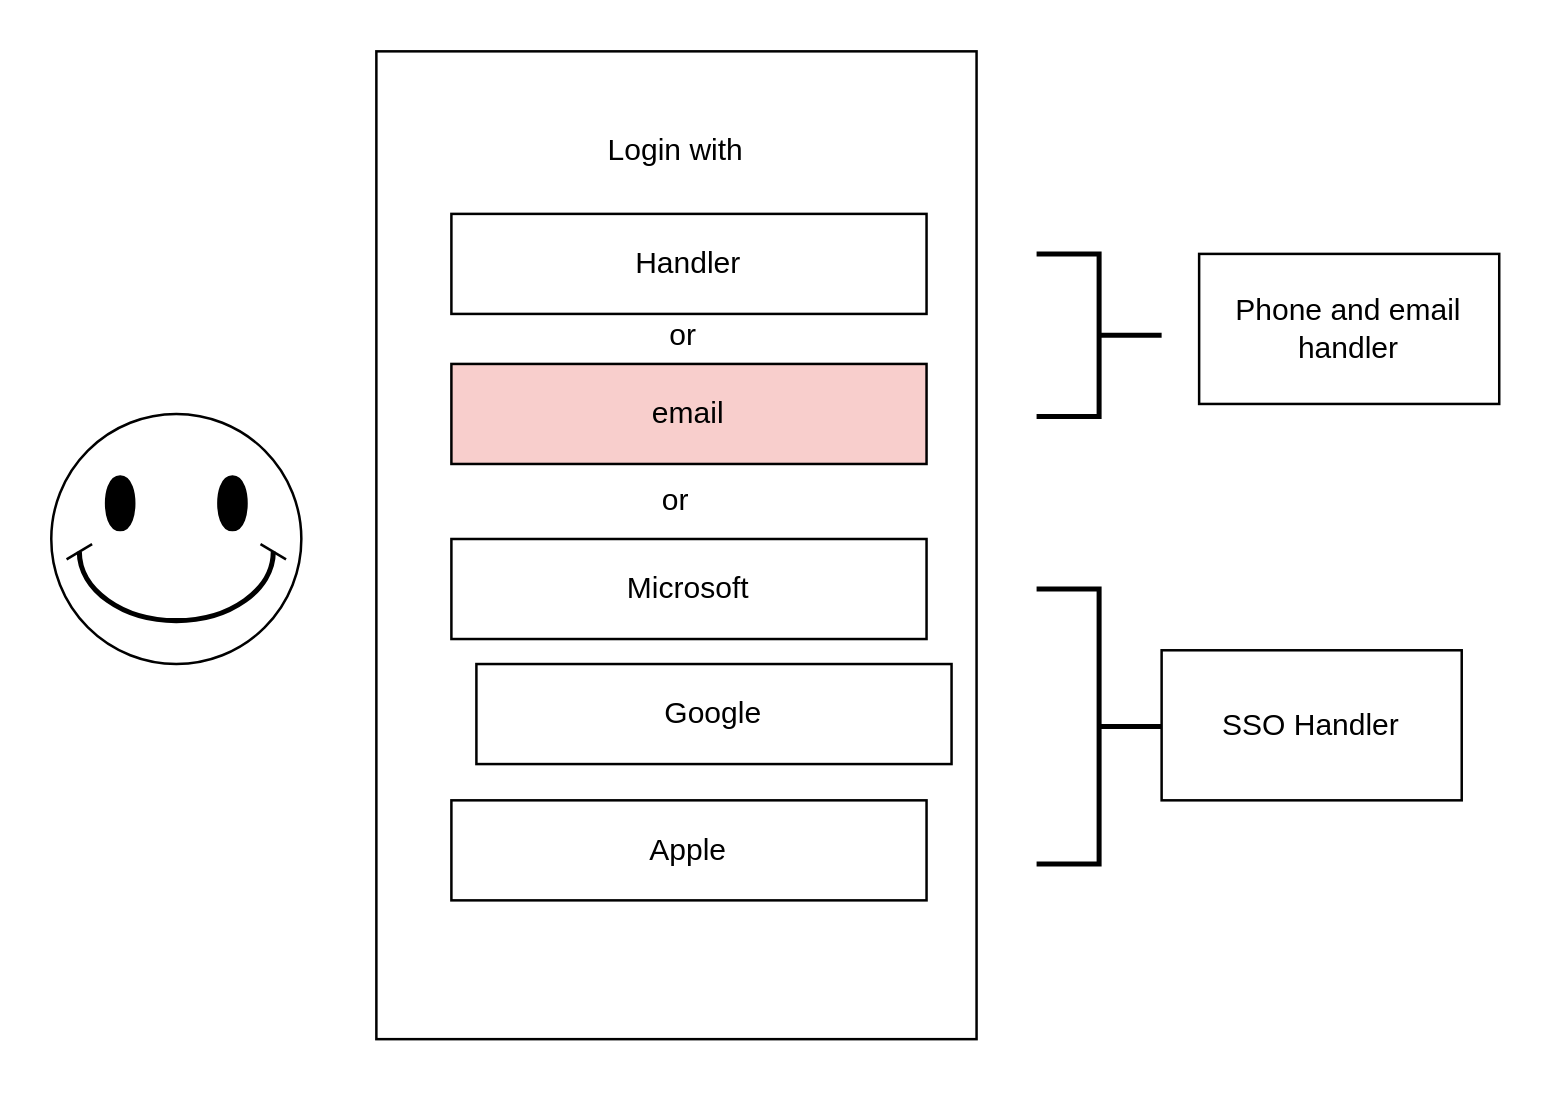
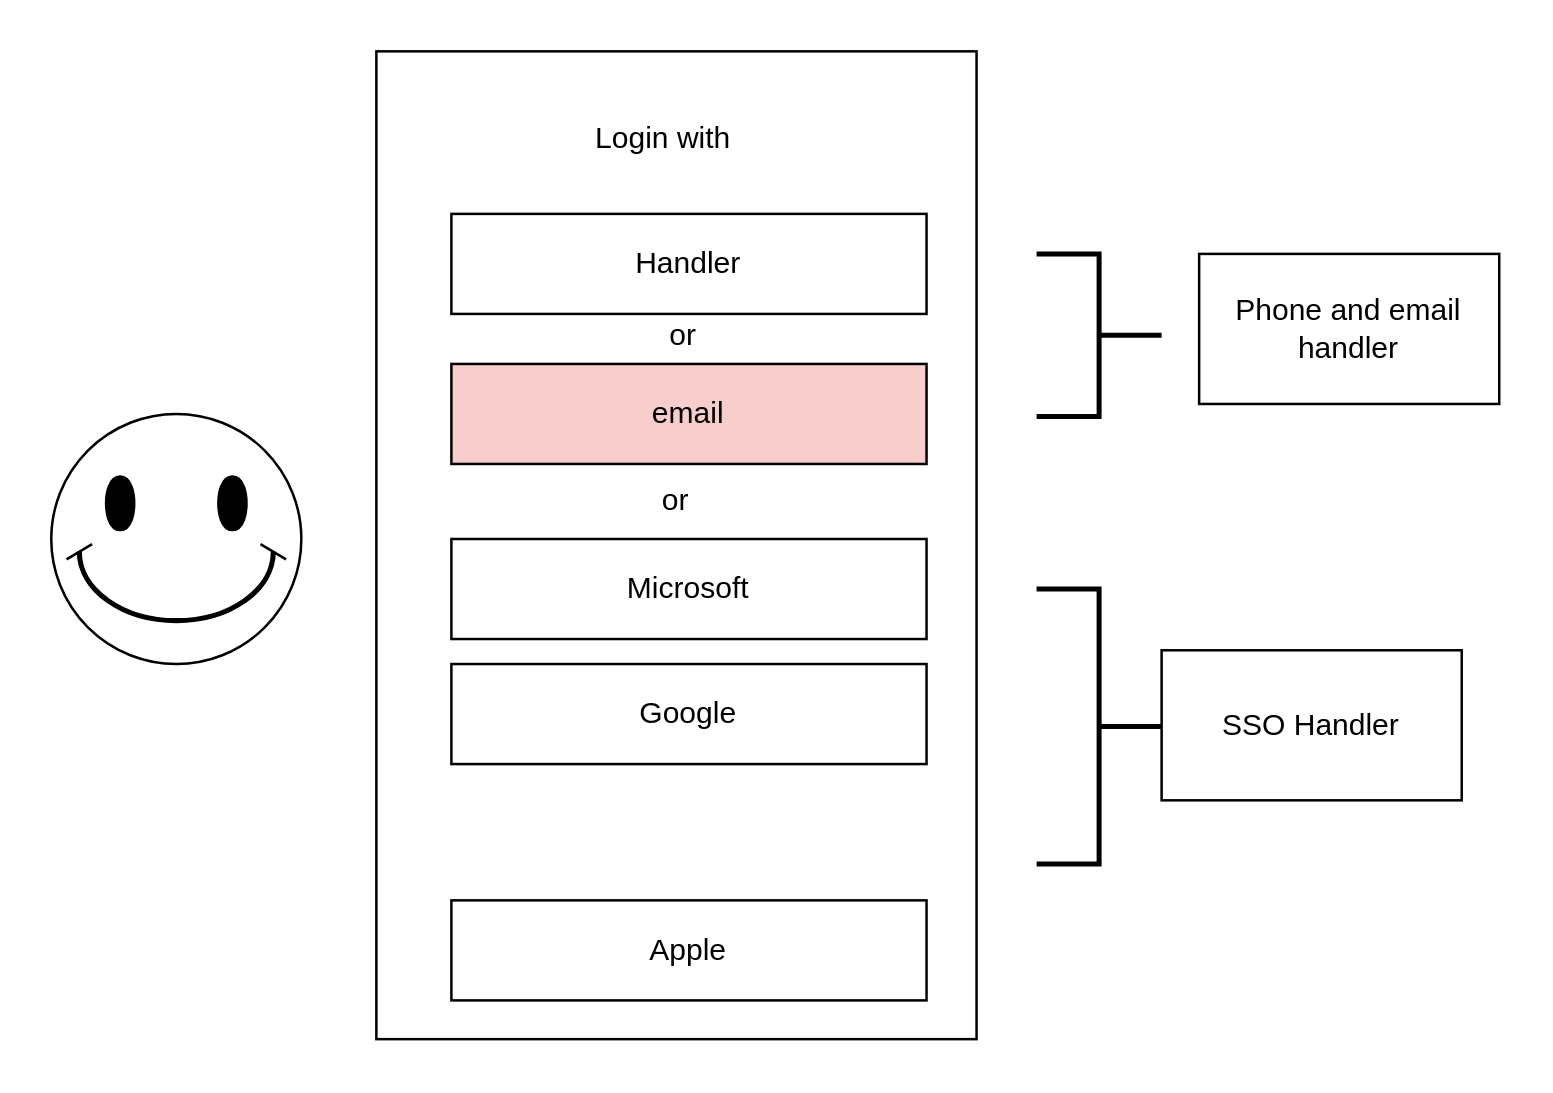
(676, 151) -> (664, 139)
(714, 714) -> (689, 714)
(689, 850) -> (689, 950)
